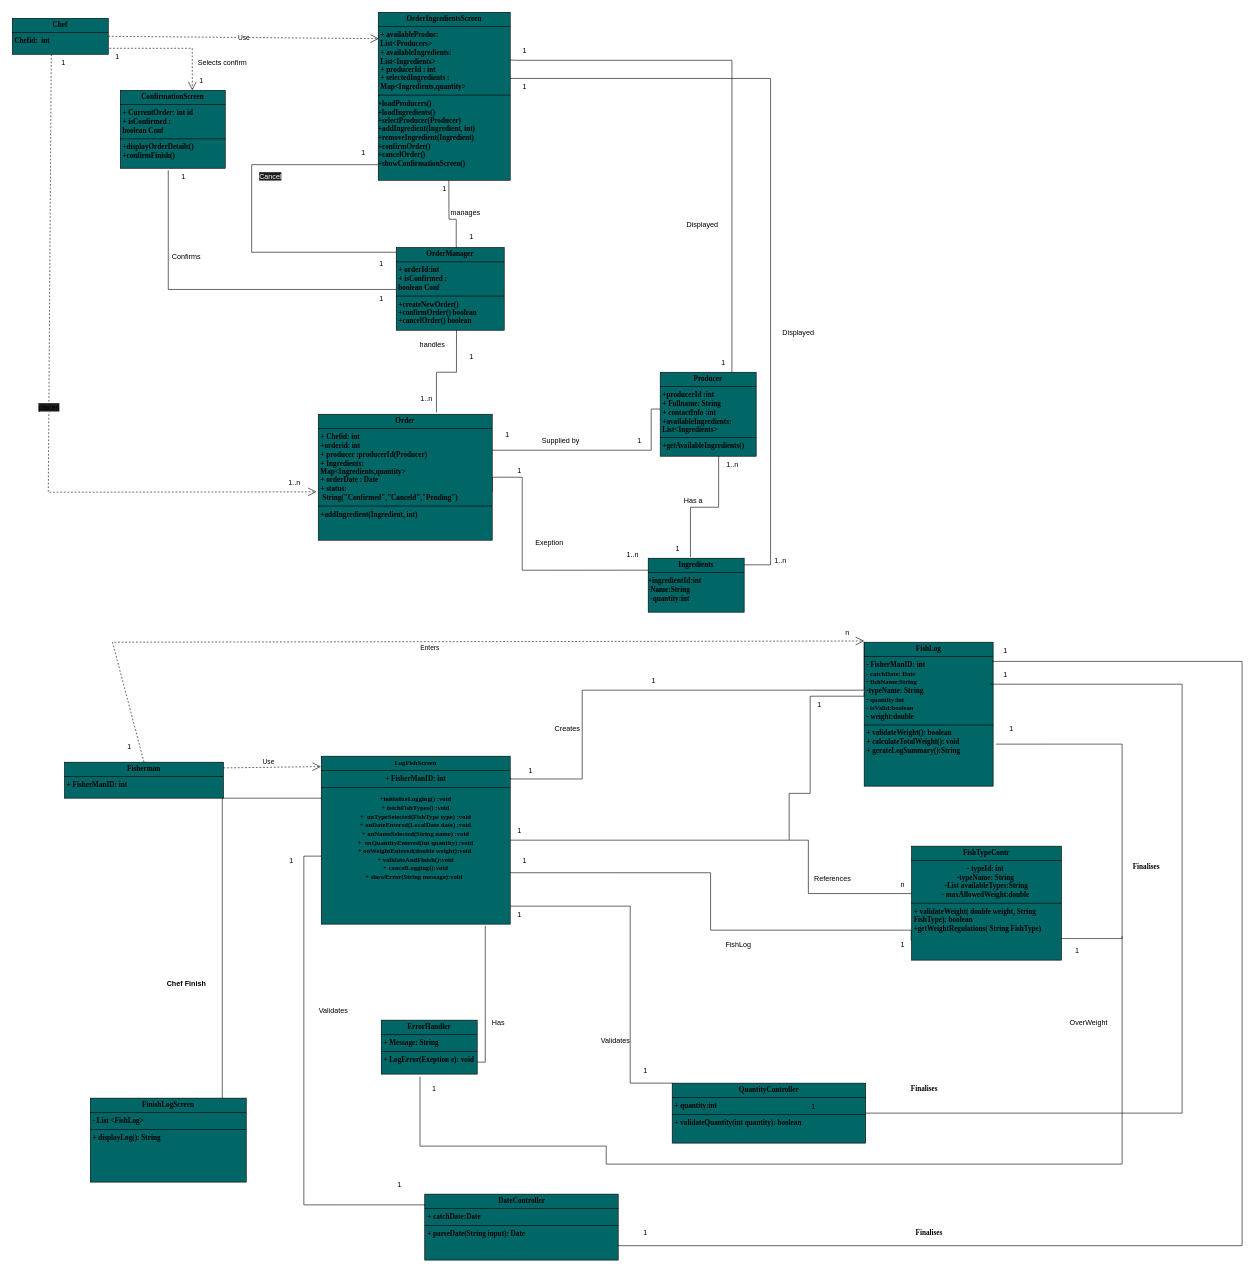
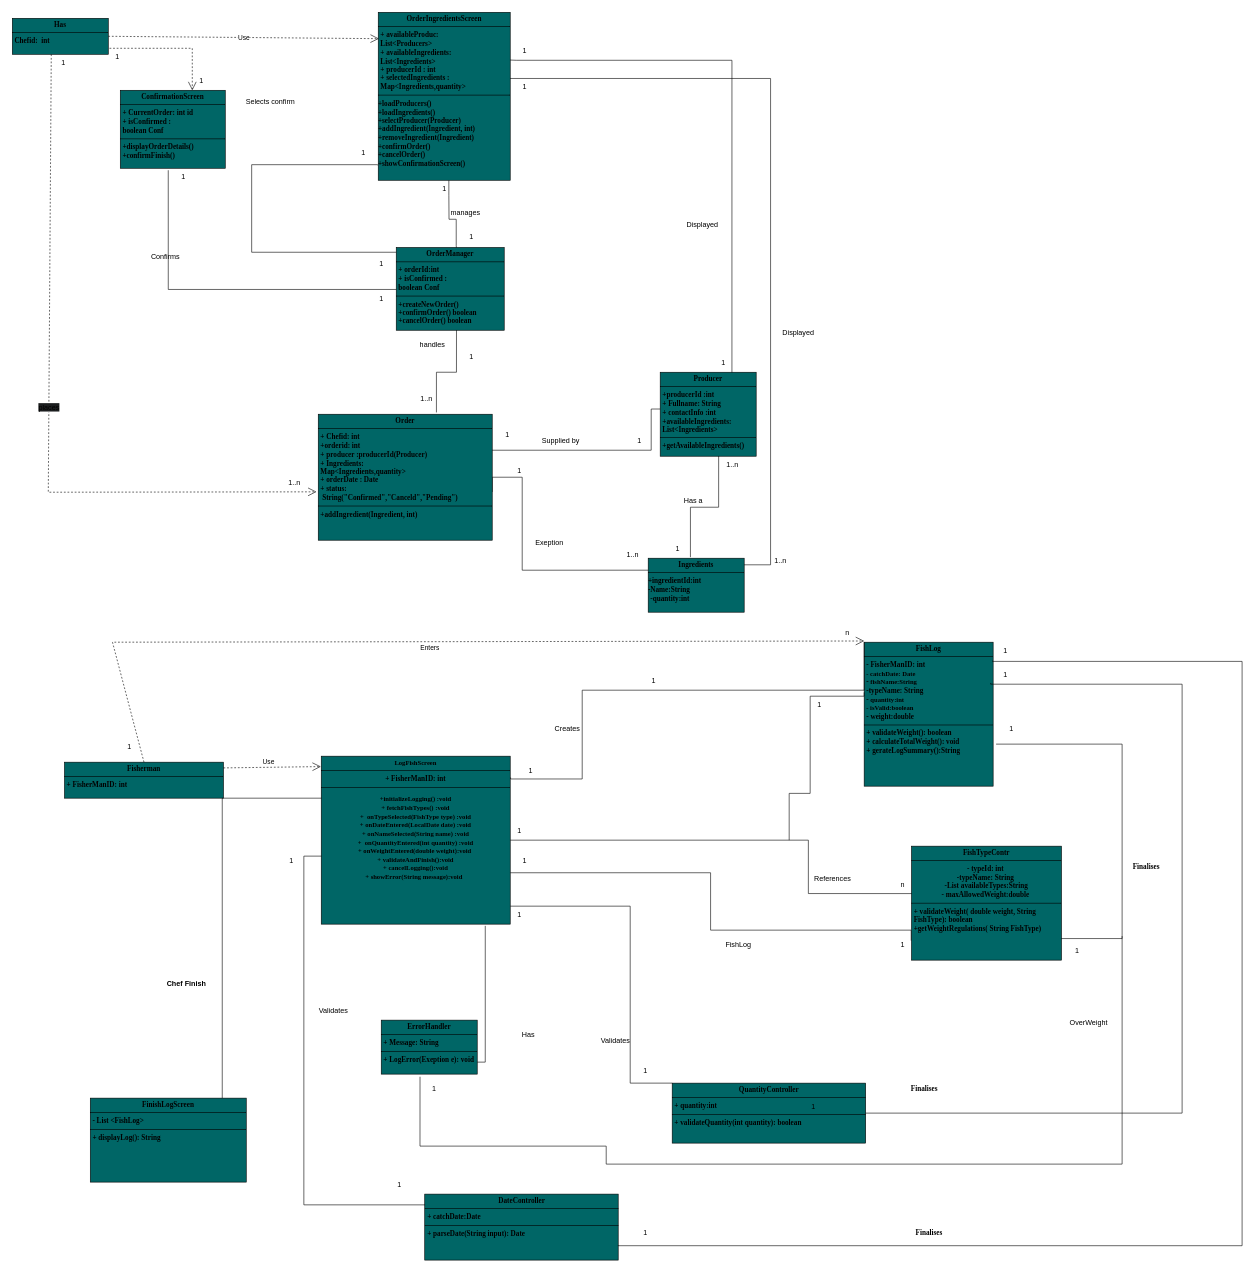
(33, 27) -> (33, 27)
(222, 63) -> (270, 102)
(276, 177) -> none
(186, 257) -> (165, 257)
(498, 1023) -> (528, 1035)
